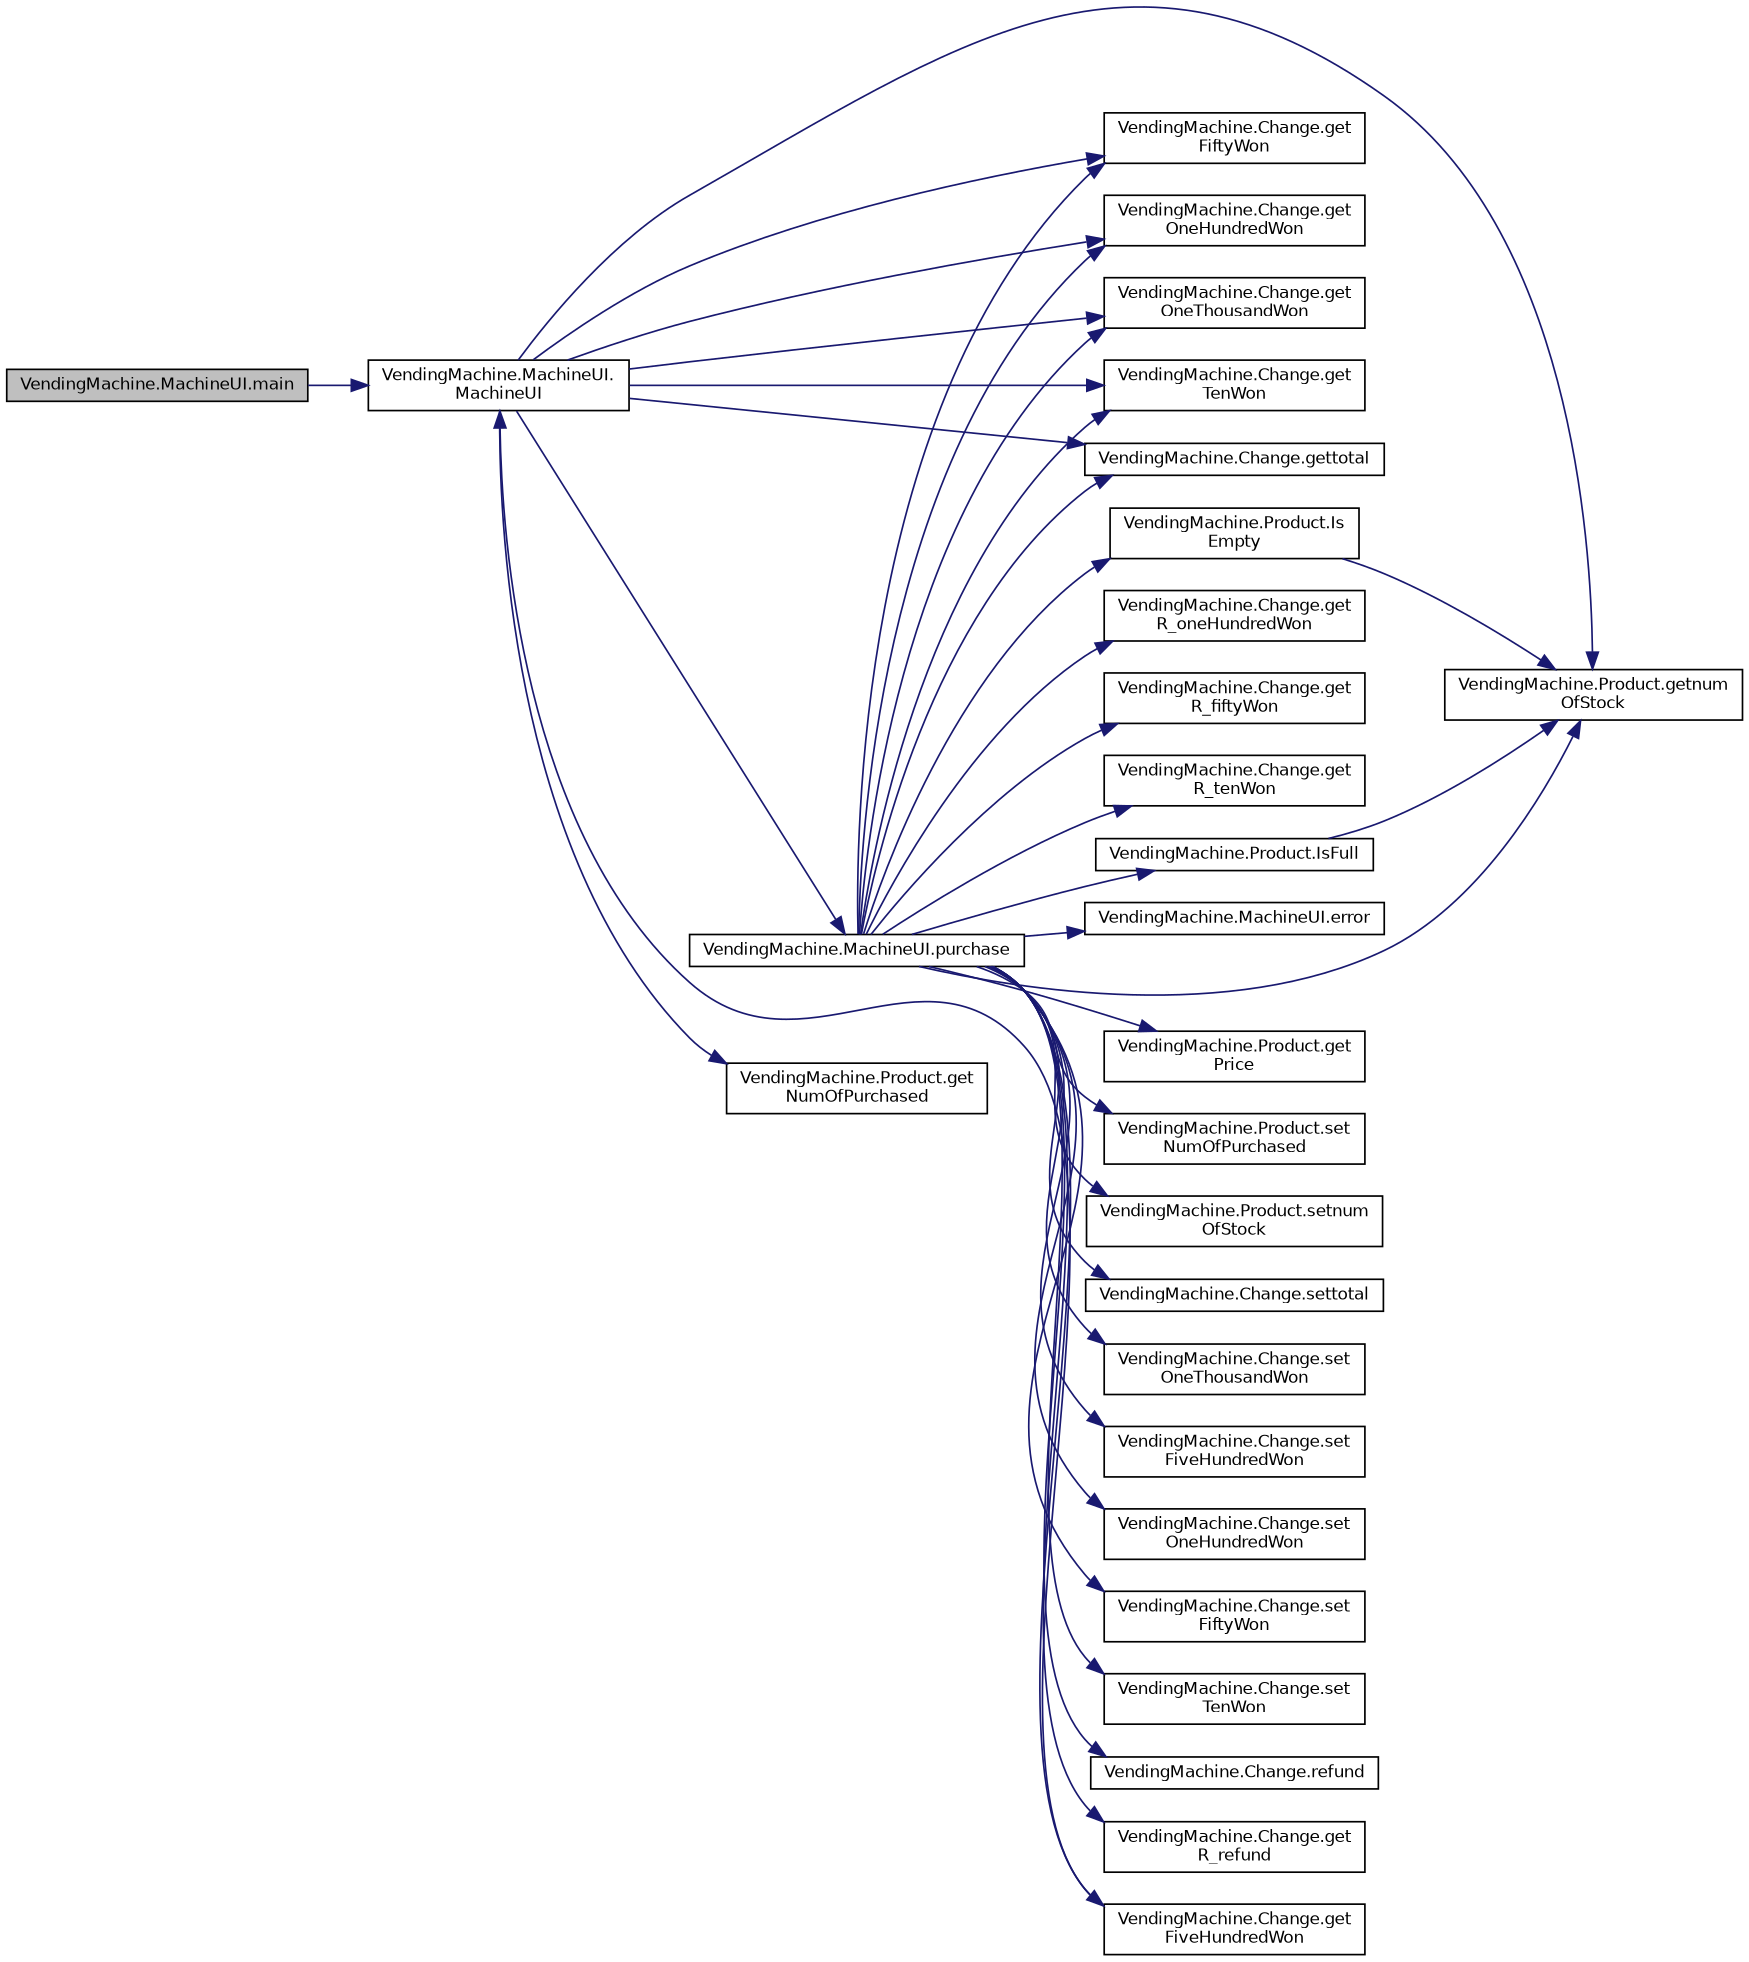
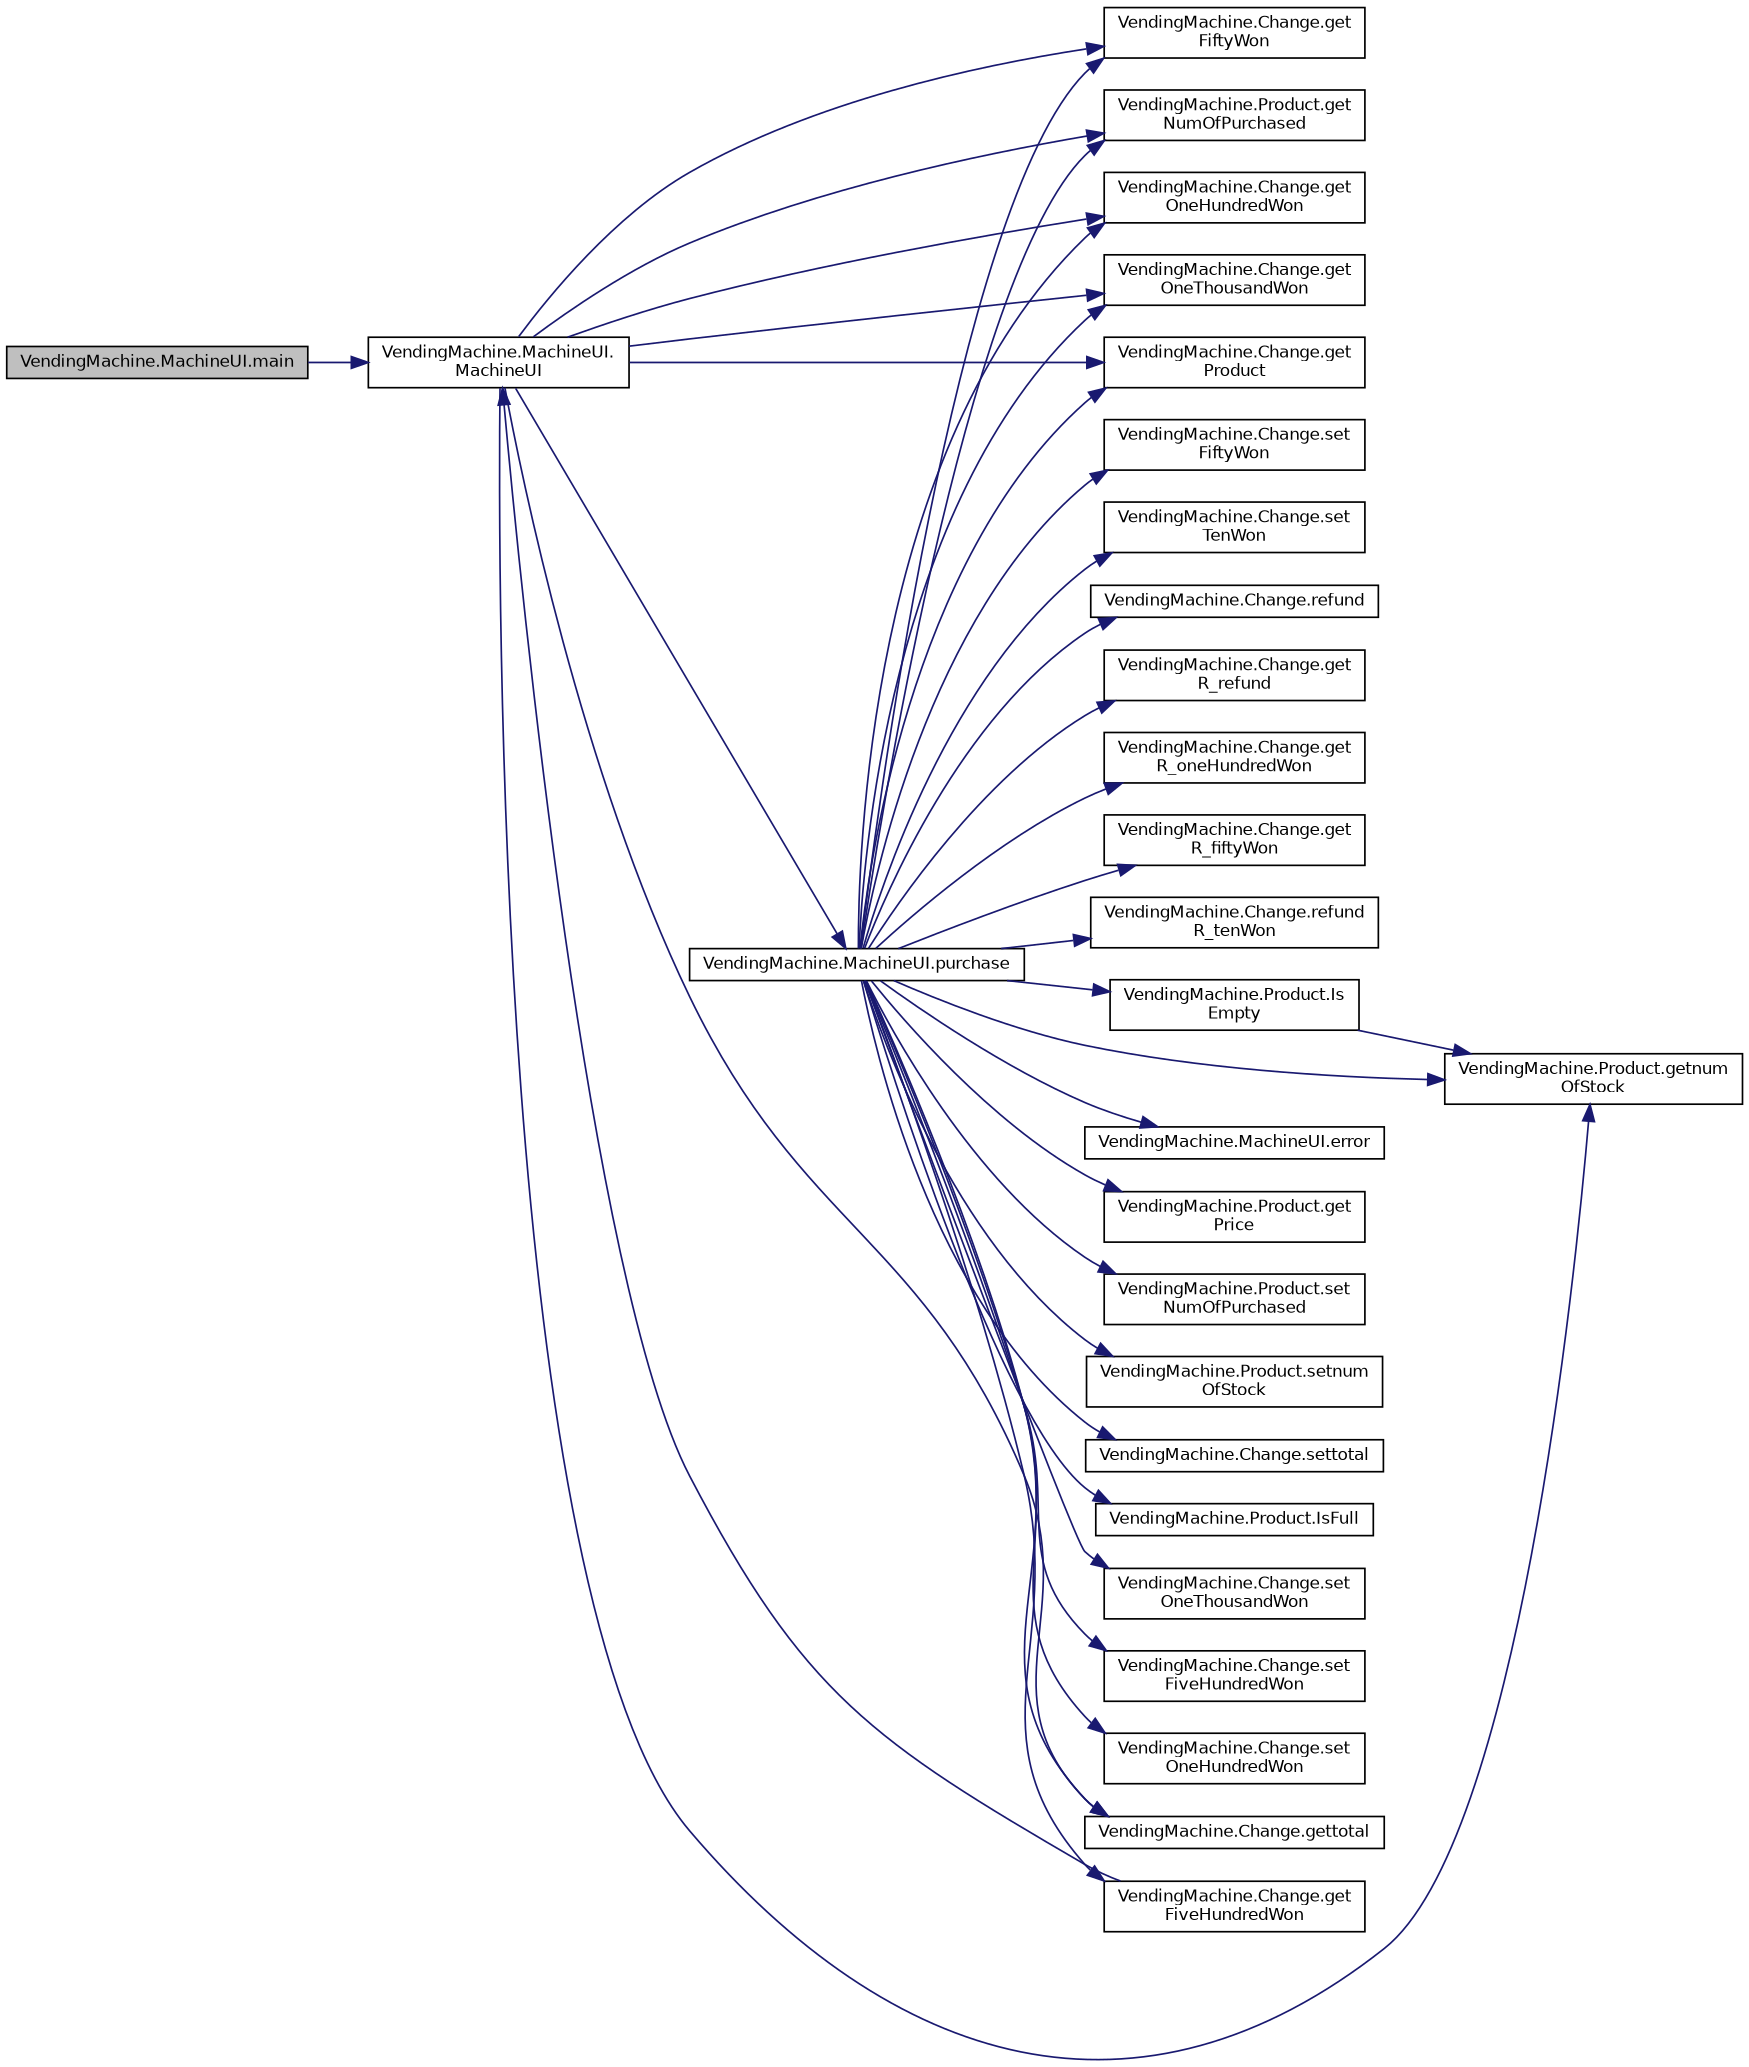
(1235, 385) -> (1235, 362)
none -> (949, 496)
(1235, 781) -> (1235, 922)
(1441, 794) -> none
